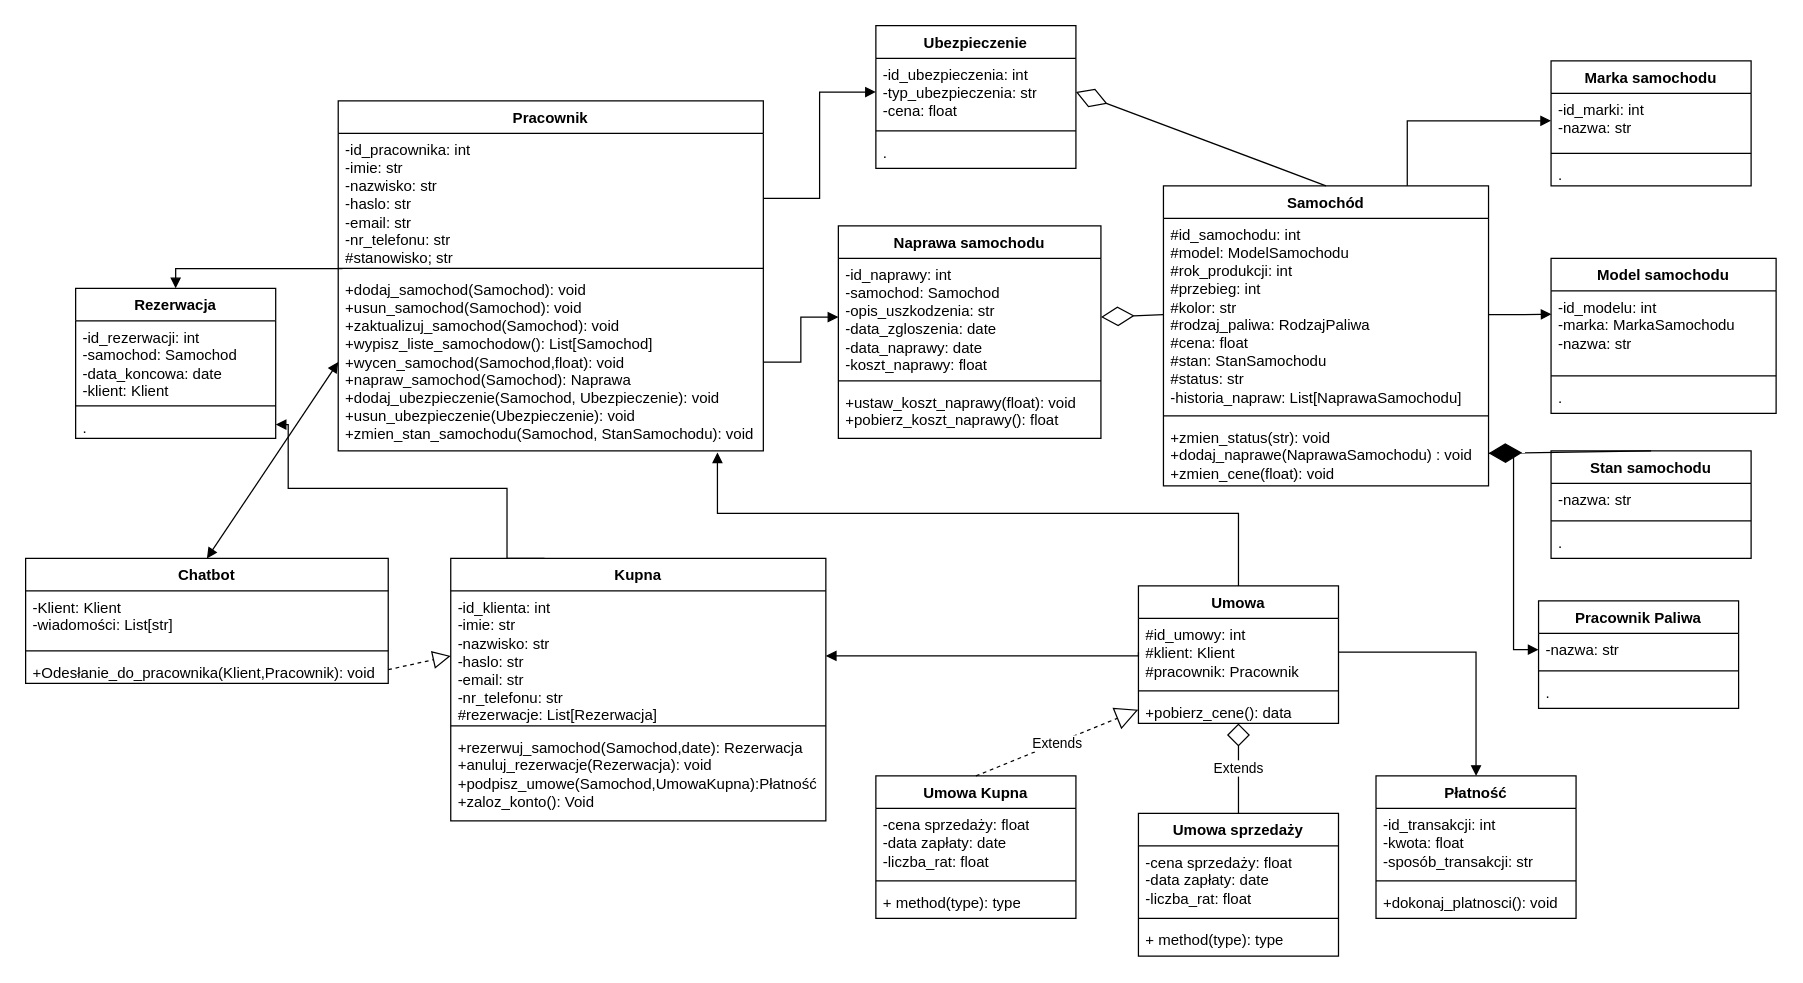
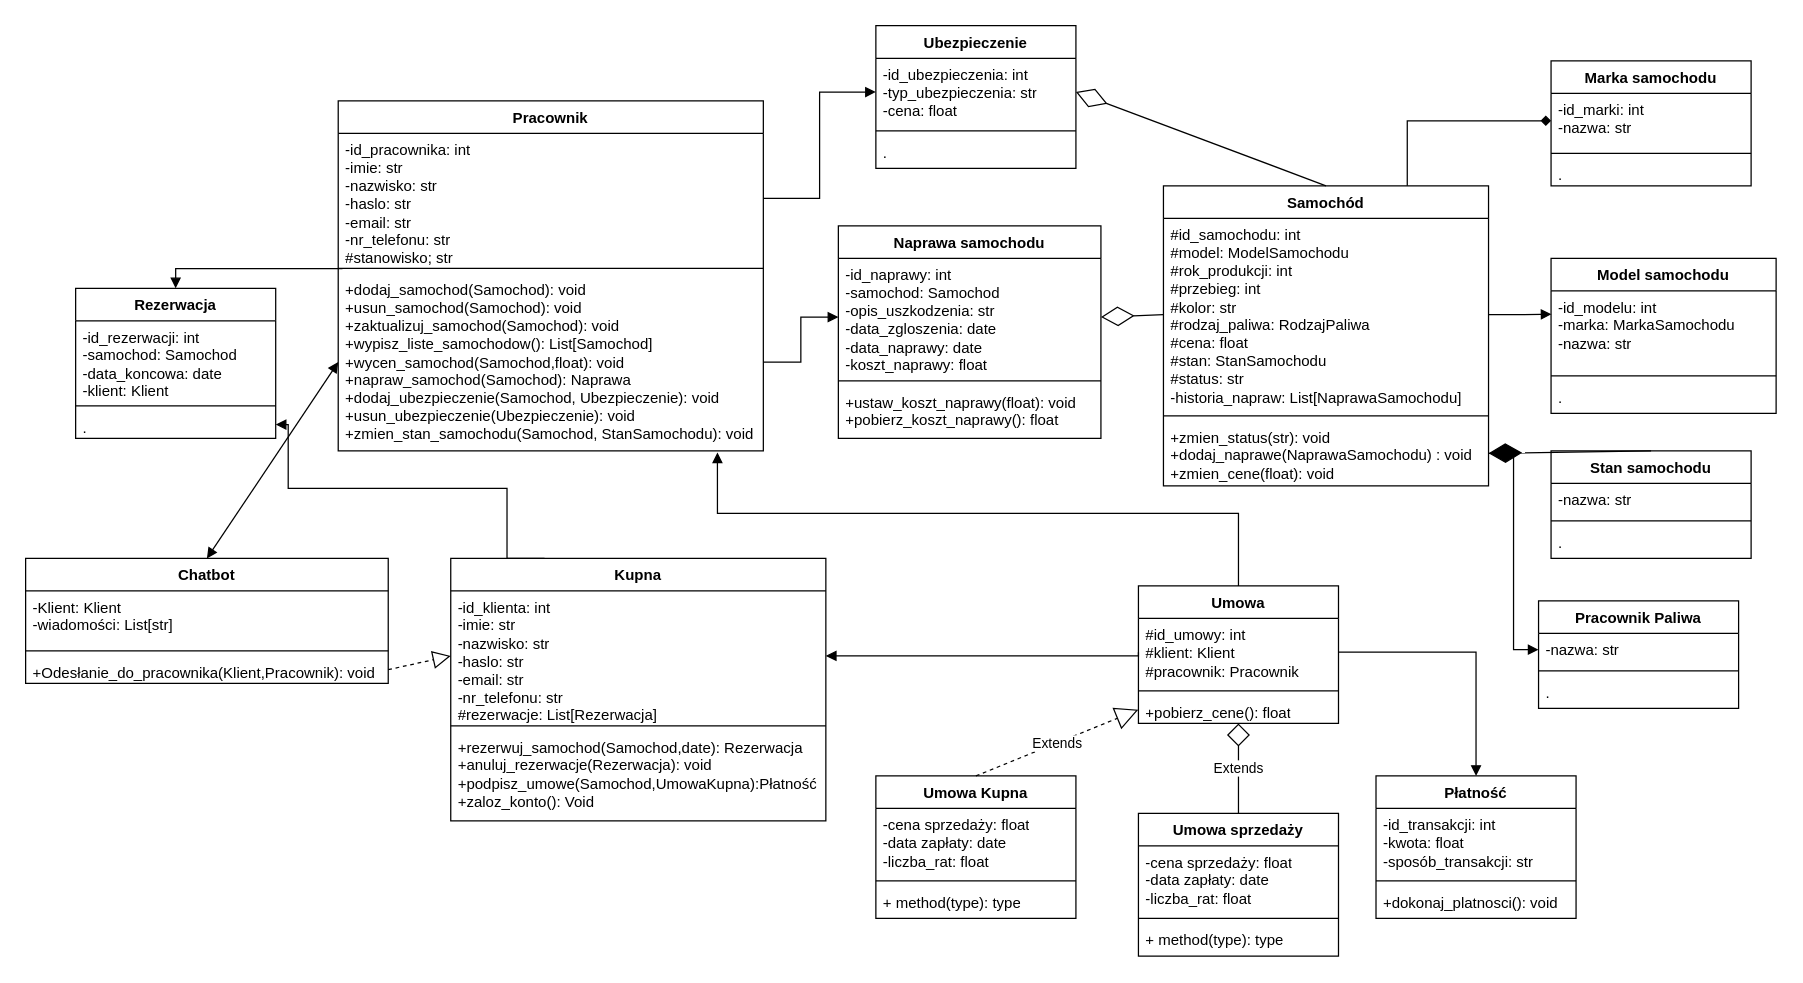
(1539, 121) -> (1539, 121)
(1228, 713) -> (1230, 713)
